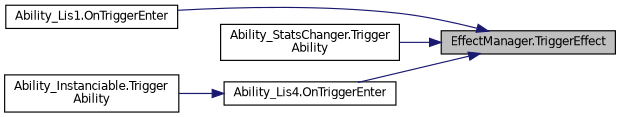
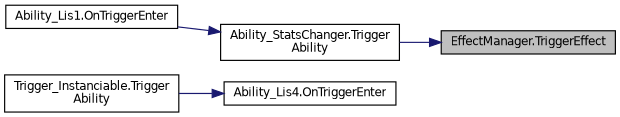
(328, 8) -> (193, 29)
(413, 69) -> none
(92, 93) -> (92, 93)
